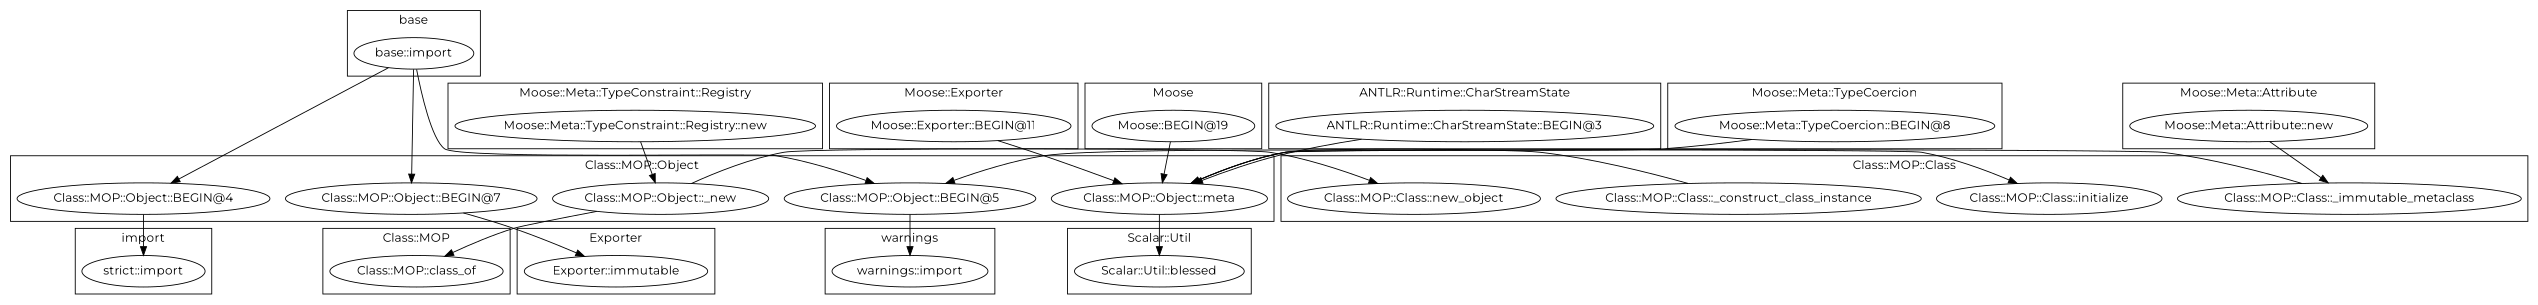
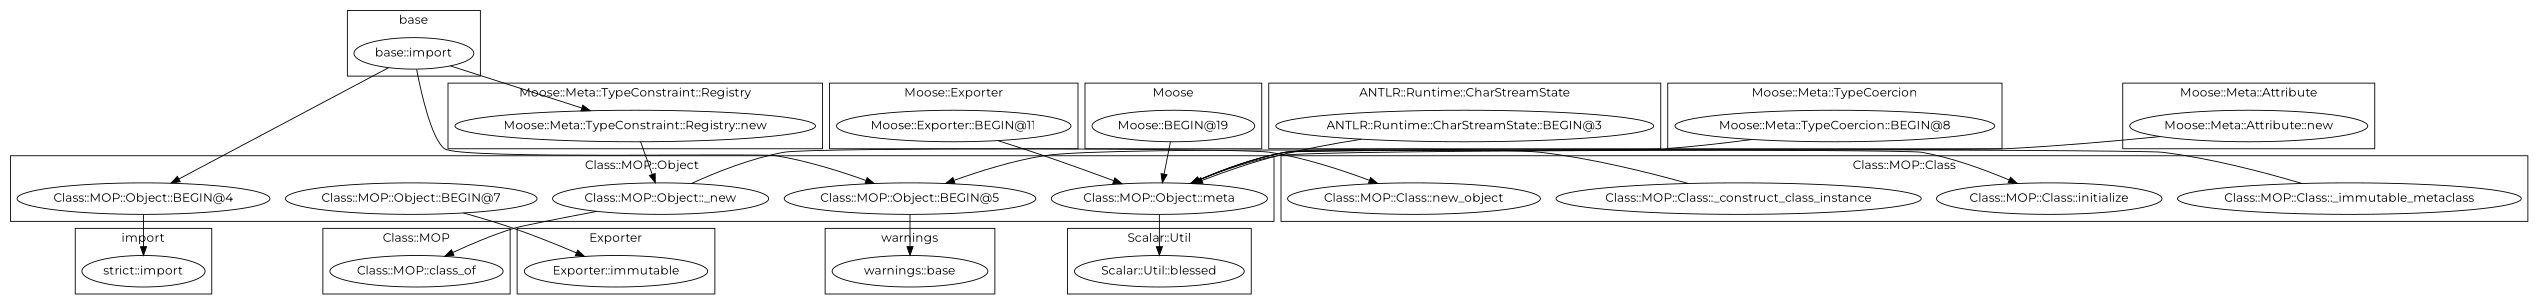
(413, 122) -> (523, 89)
(2298, 161) -> (1678, 150)
(910, 271) -> (910, 271)
